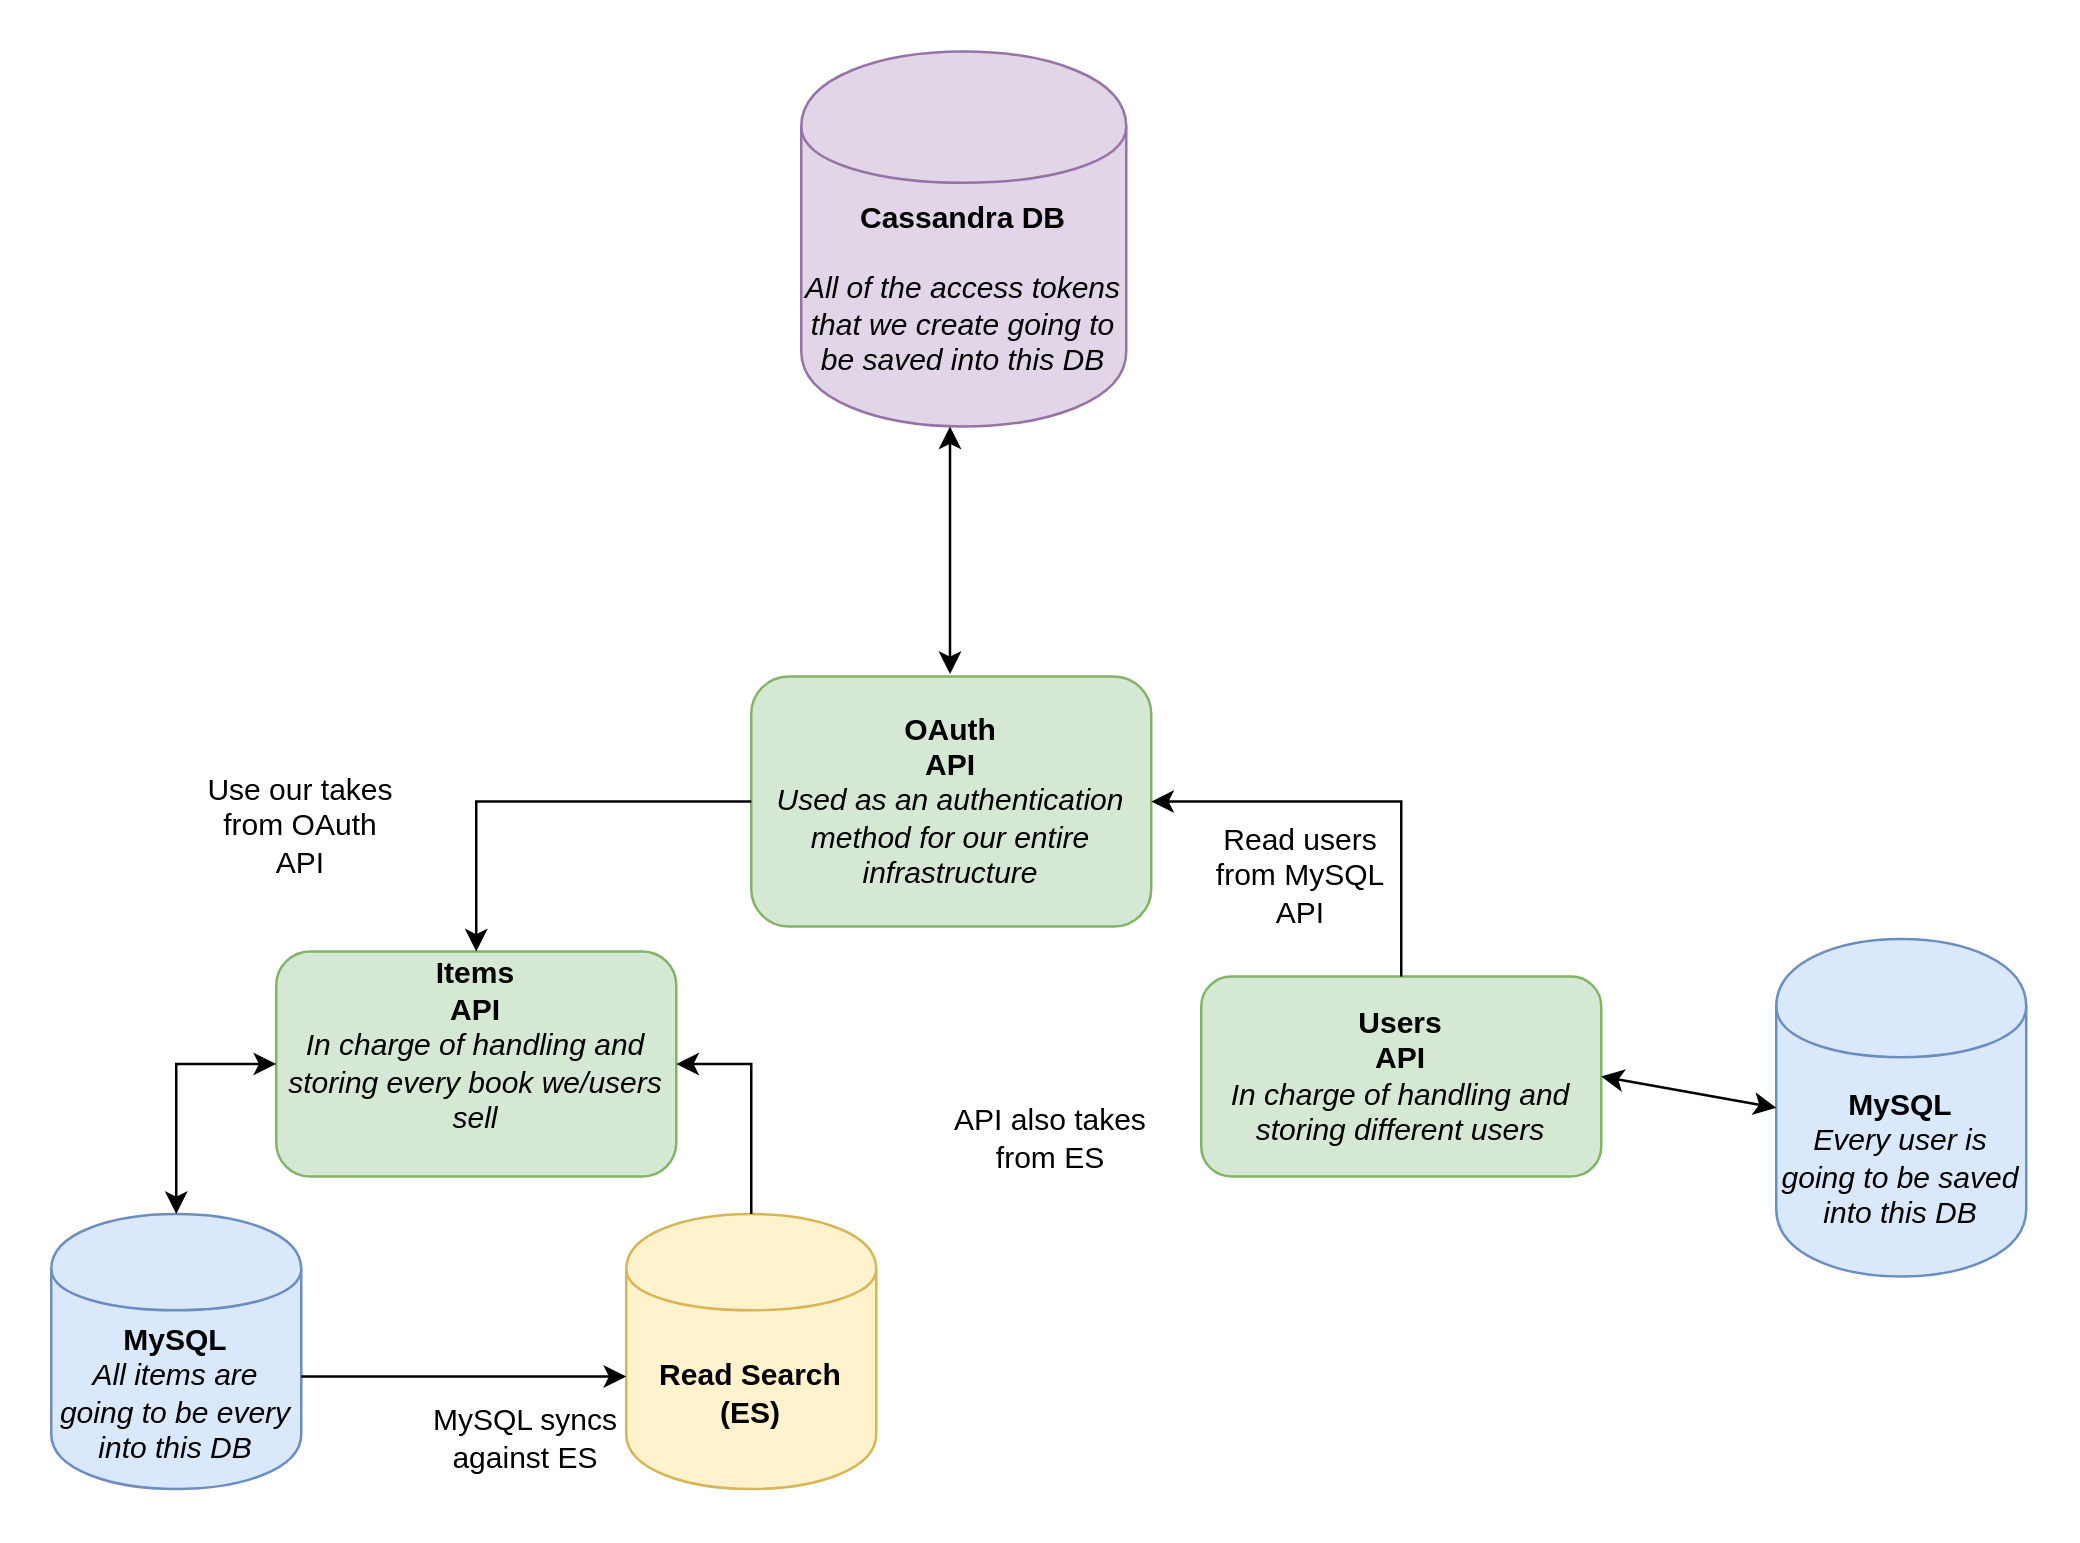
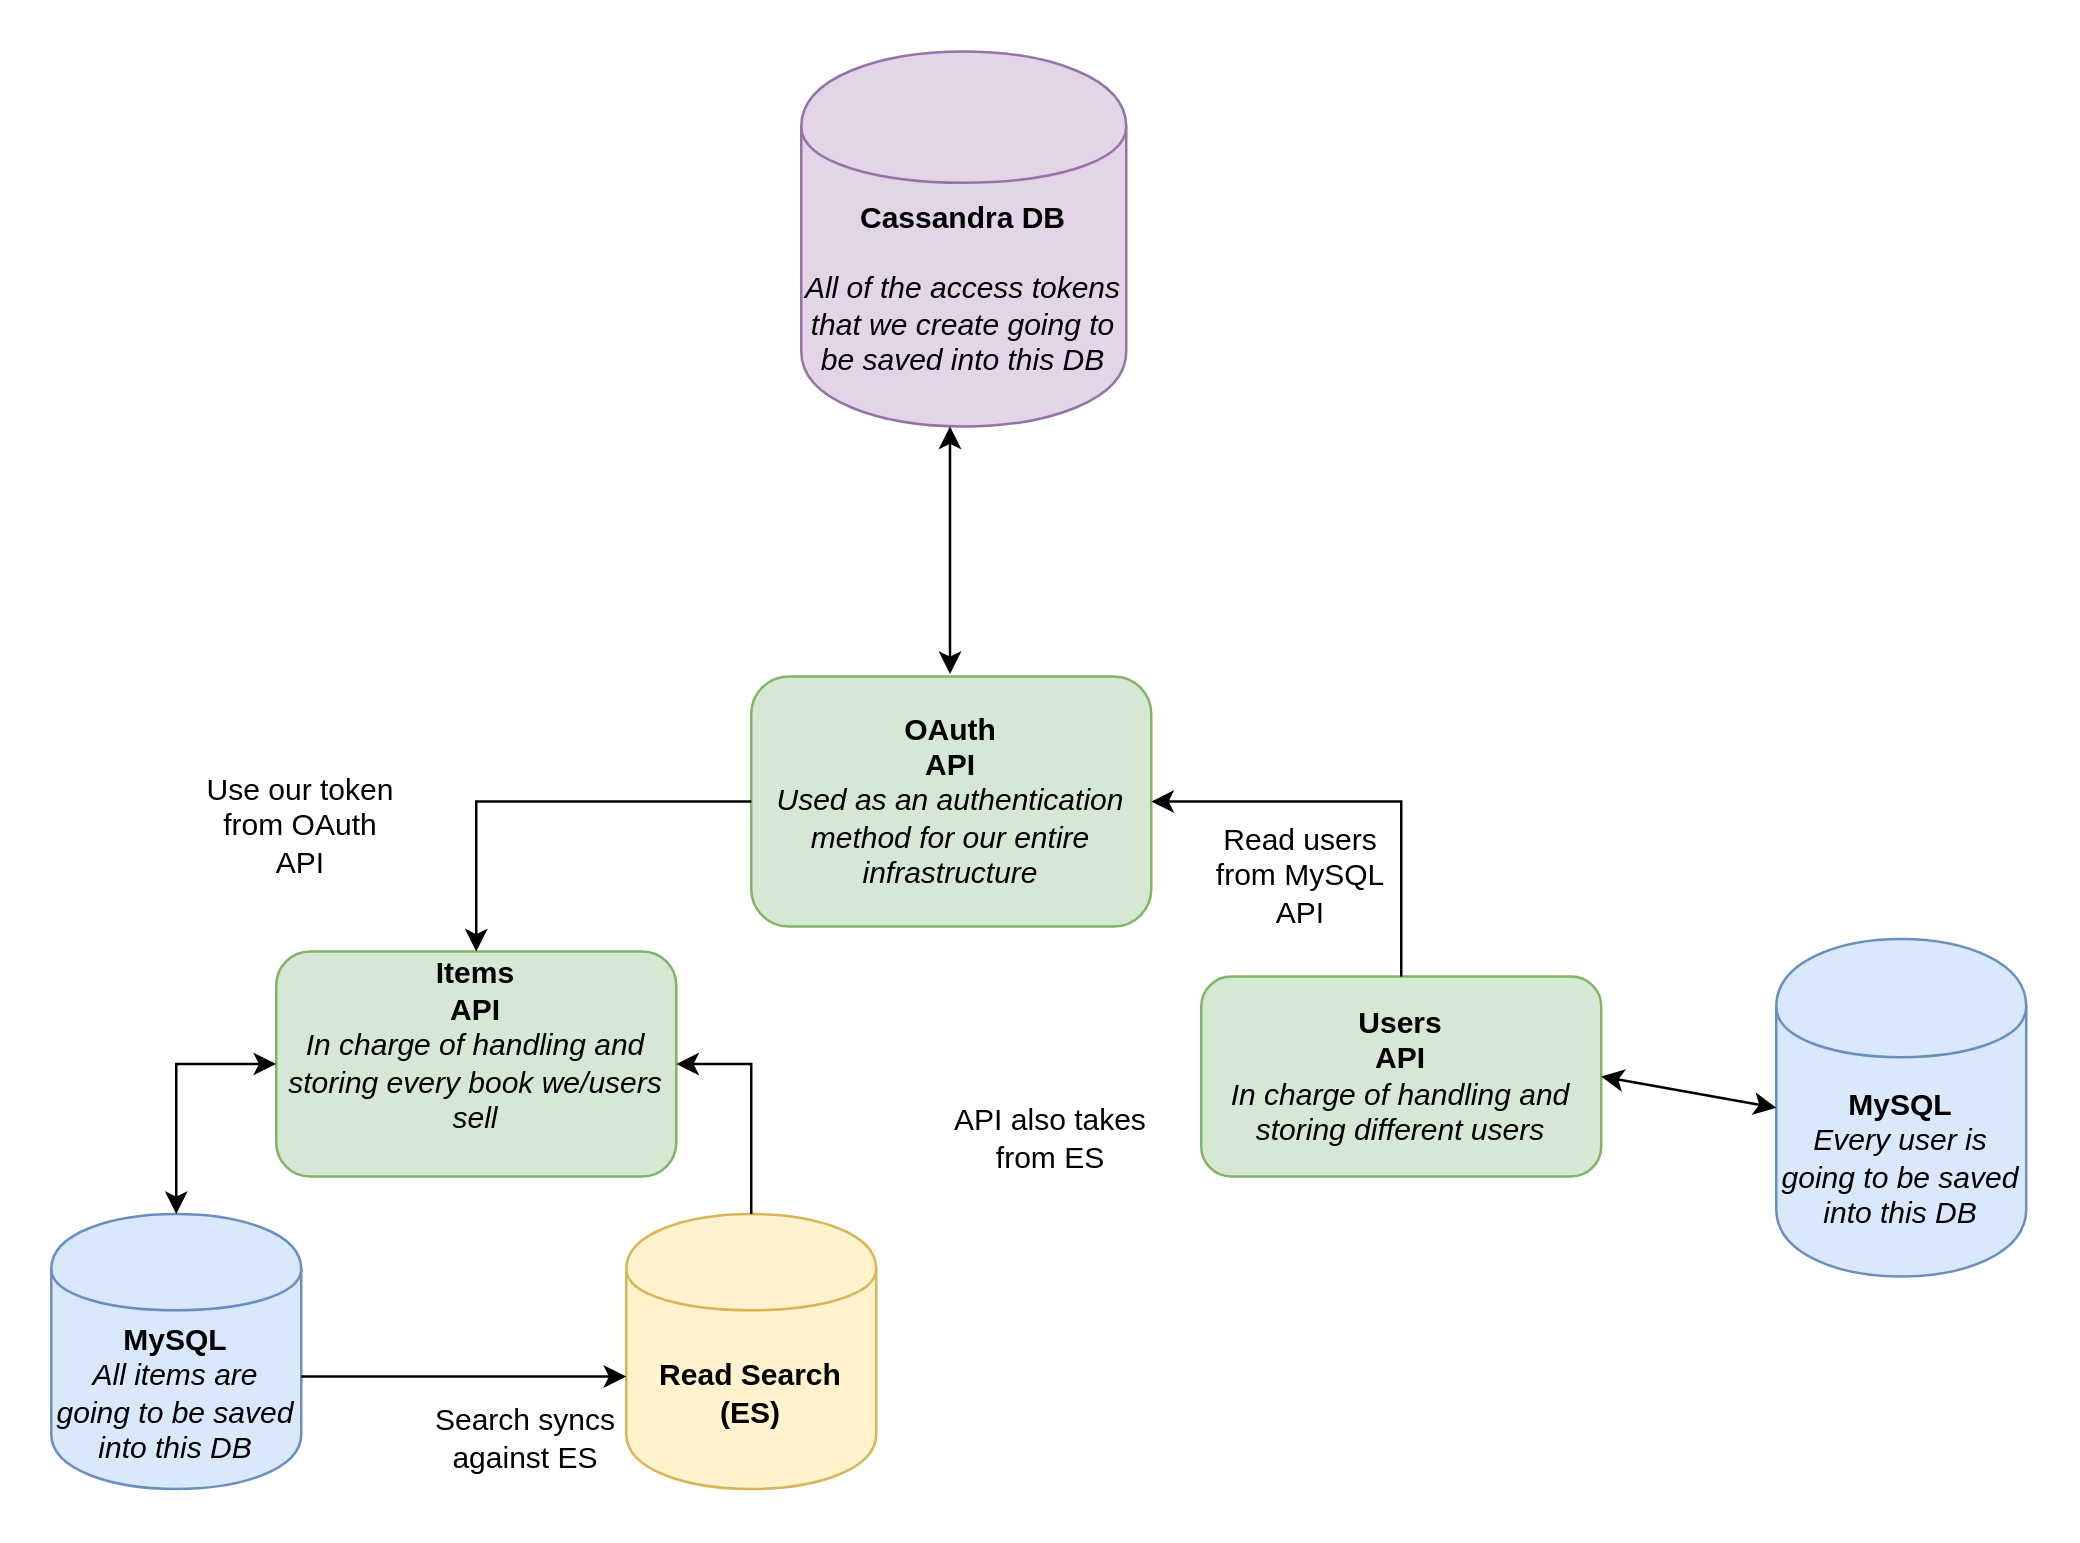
(301, 826) -> (301, 826)
(176, 1394) -> (176, 1394)
(526, 1439) -> (526, 1439)
